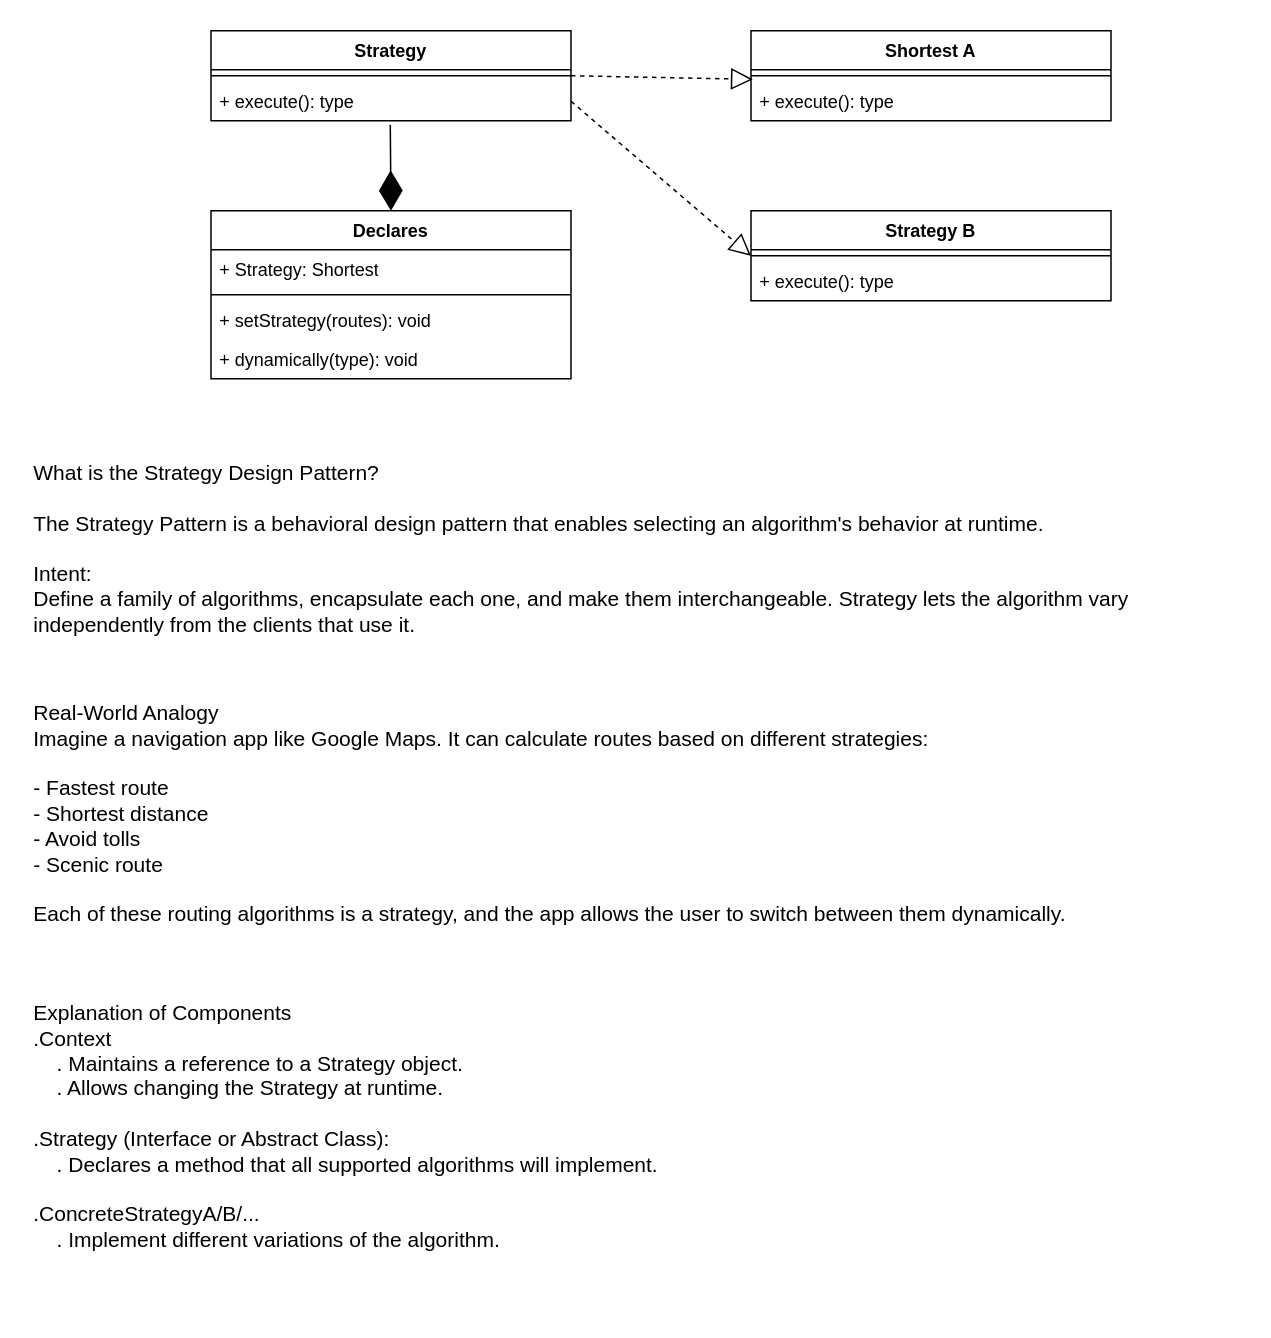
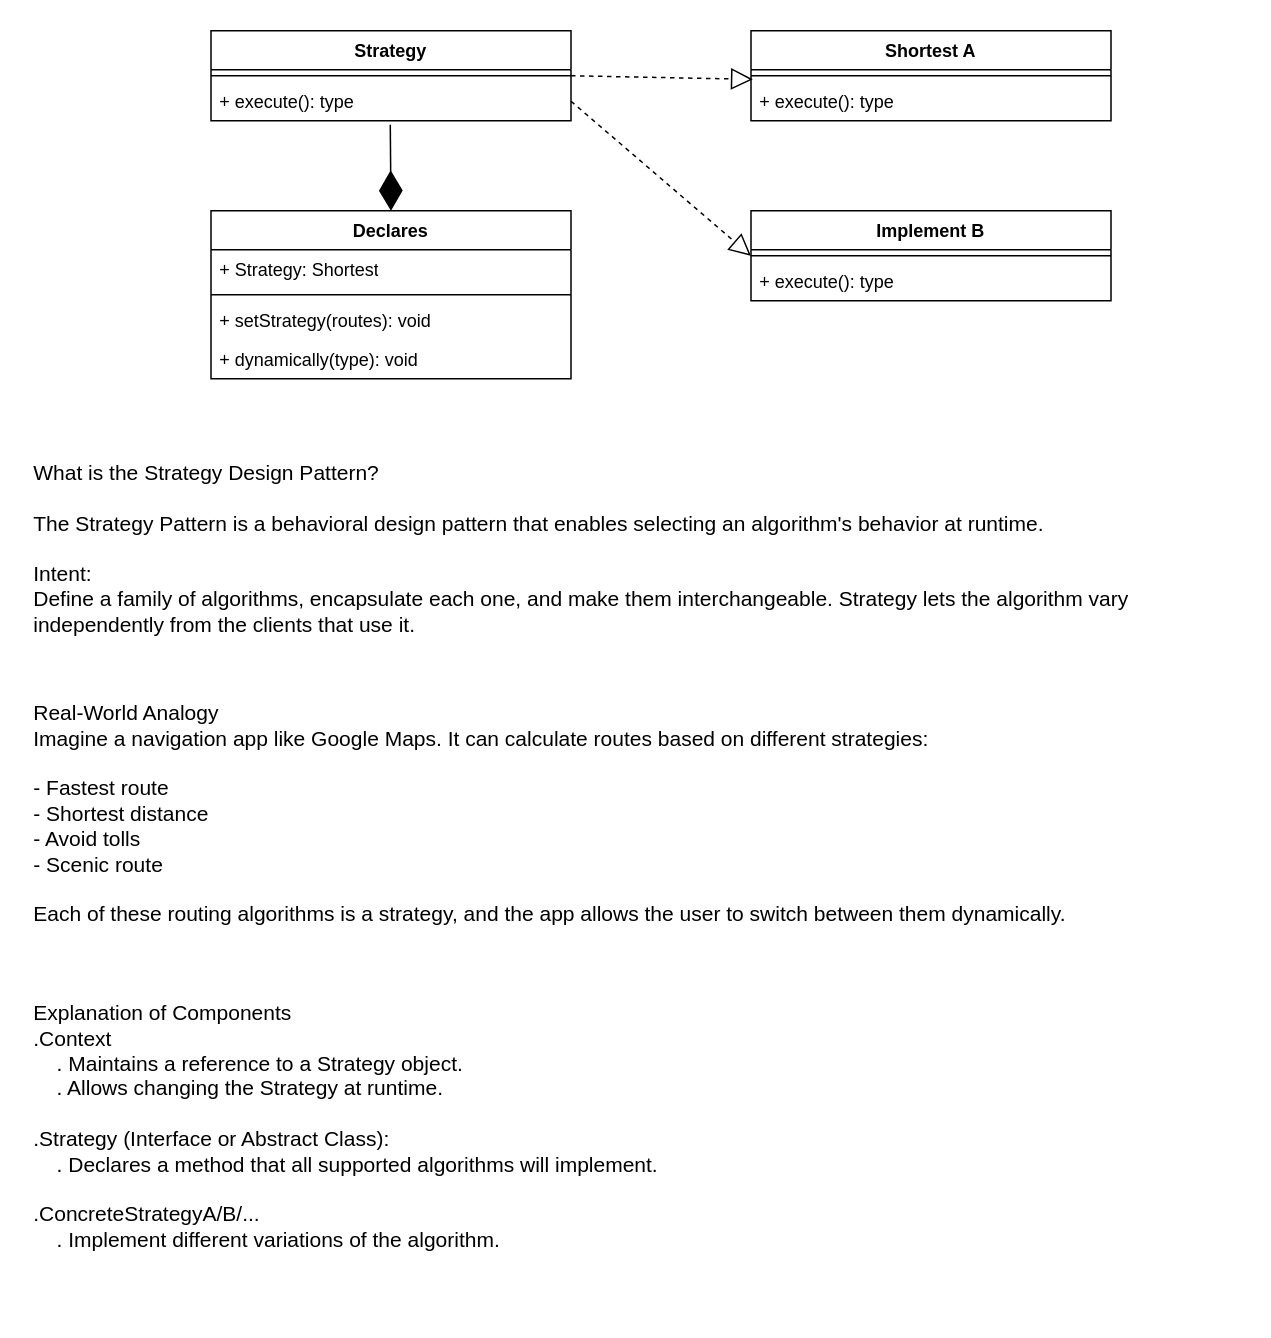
(931, 232) -> (931, 232)
